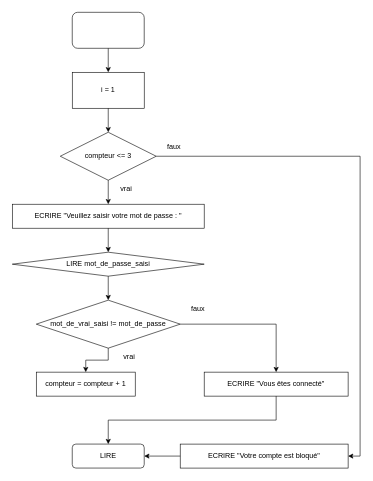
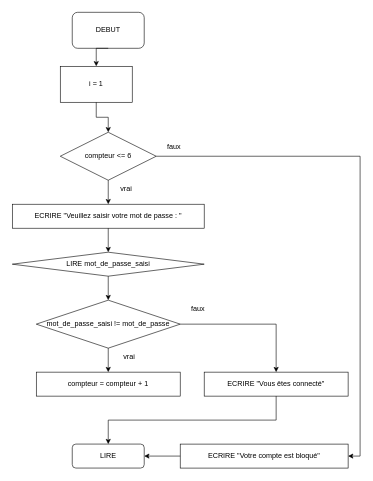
none -> (108, 30)
(108, 90) -> (96, 84)
(108, 156) -> (108, 156)
(108, 324) -> (108, 324)
(86, 384) -> (108, 384)
